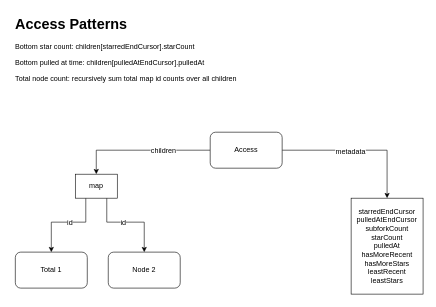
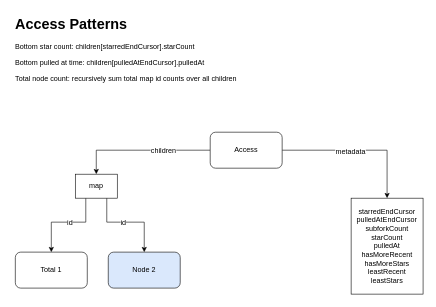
(144, 270) -> (144, 270)
